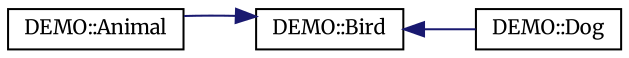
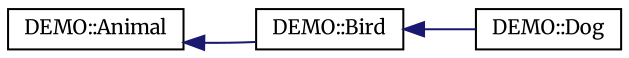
(210, 16) -> (230, 43)
